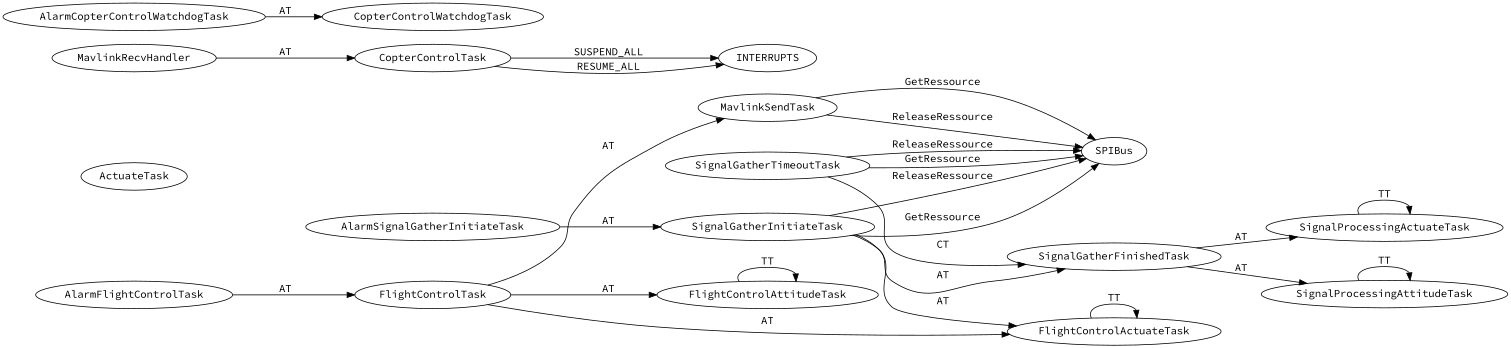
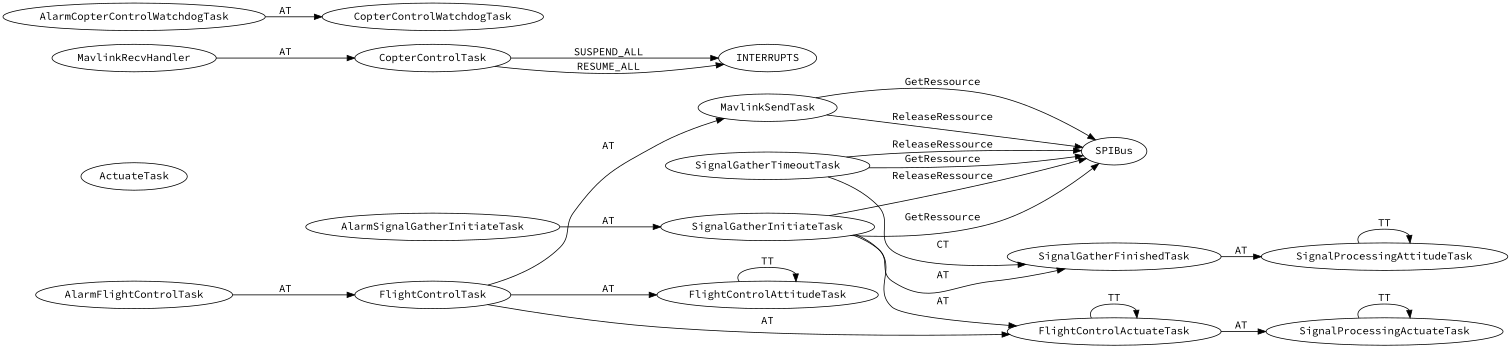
(1243, 243) -> (1240, 332)
